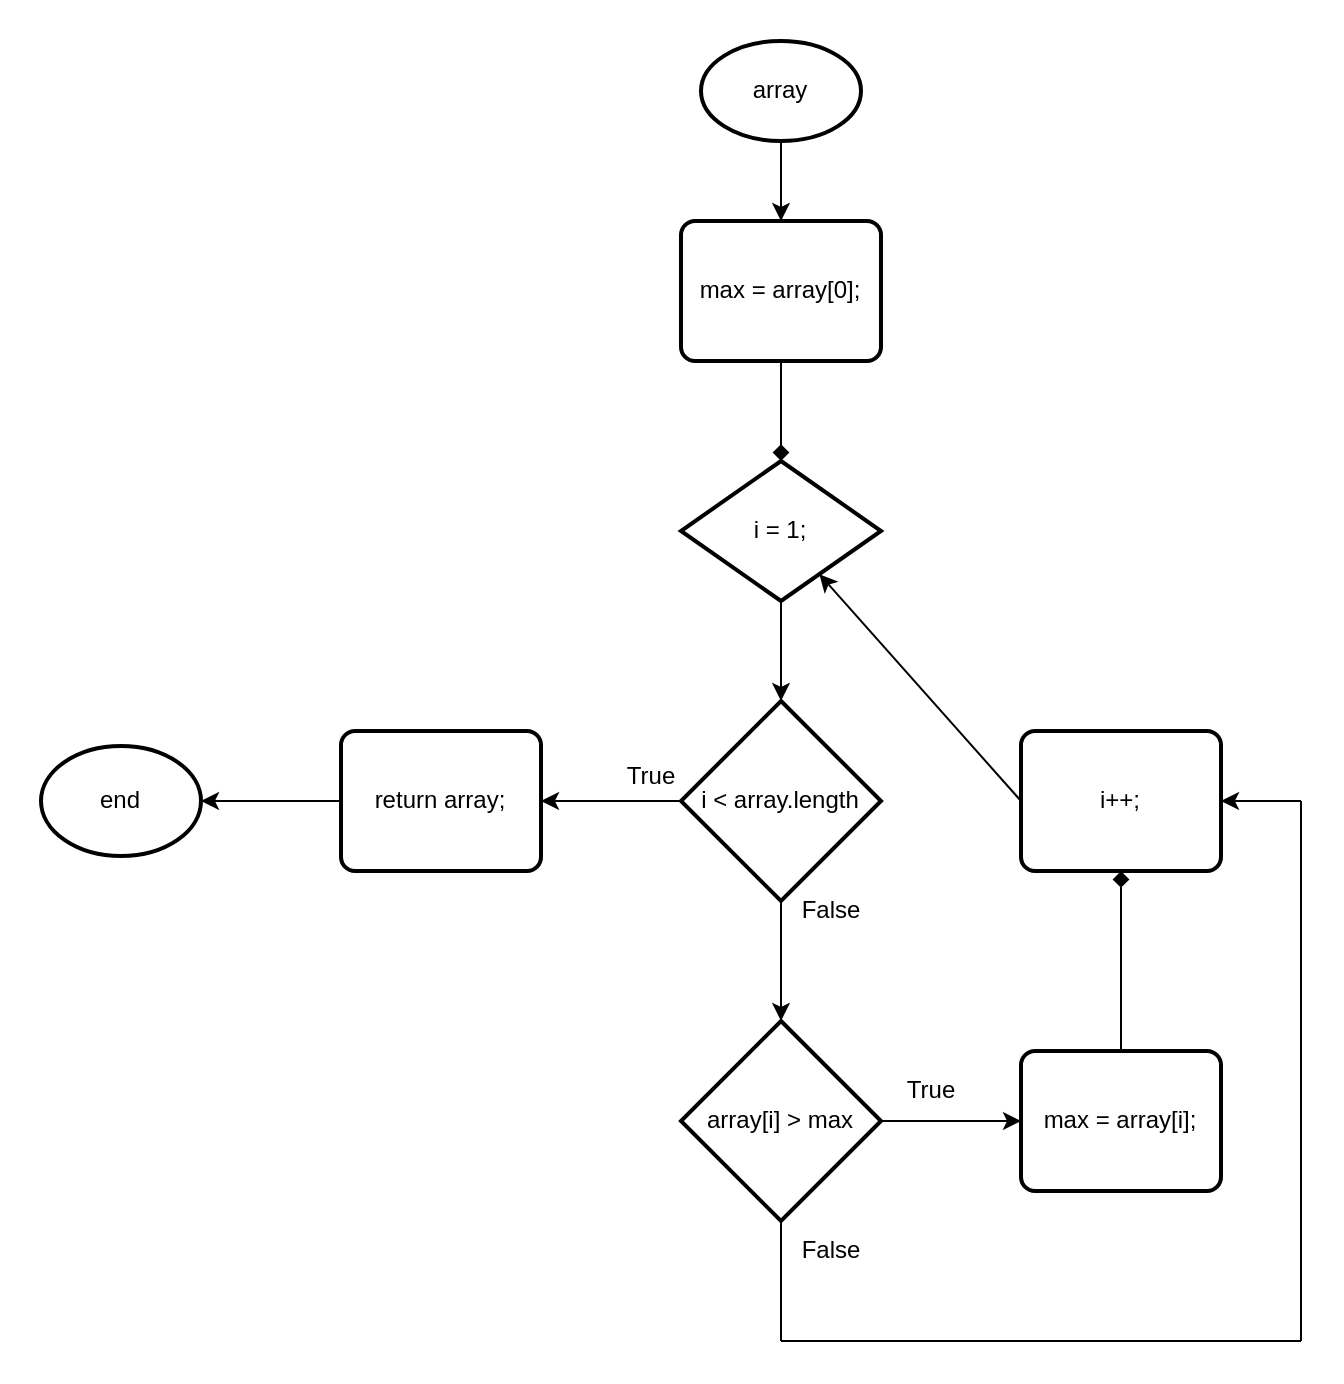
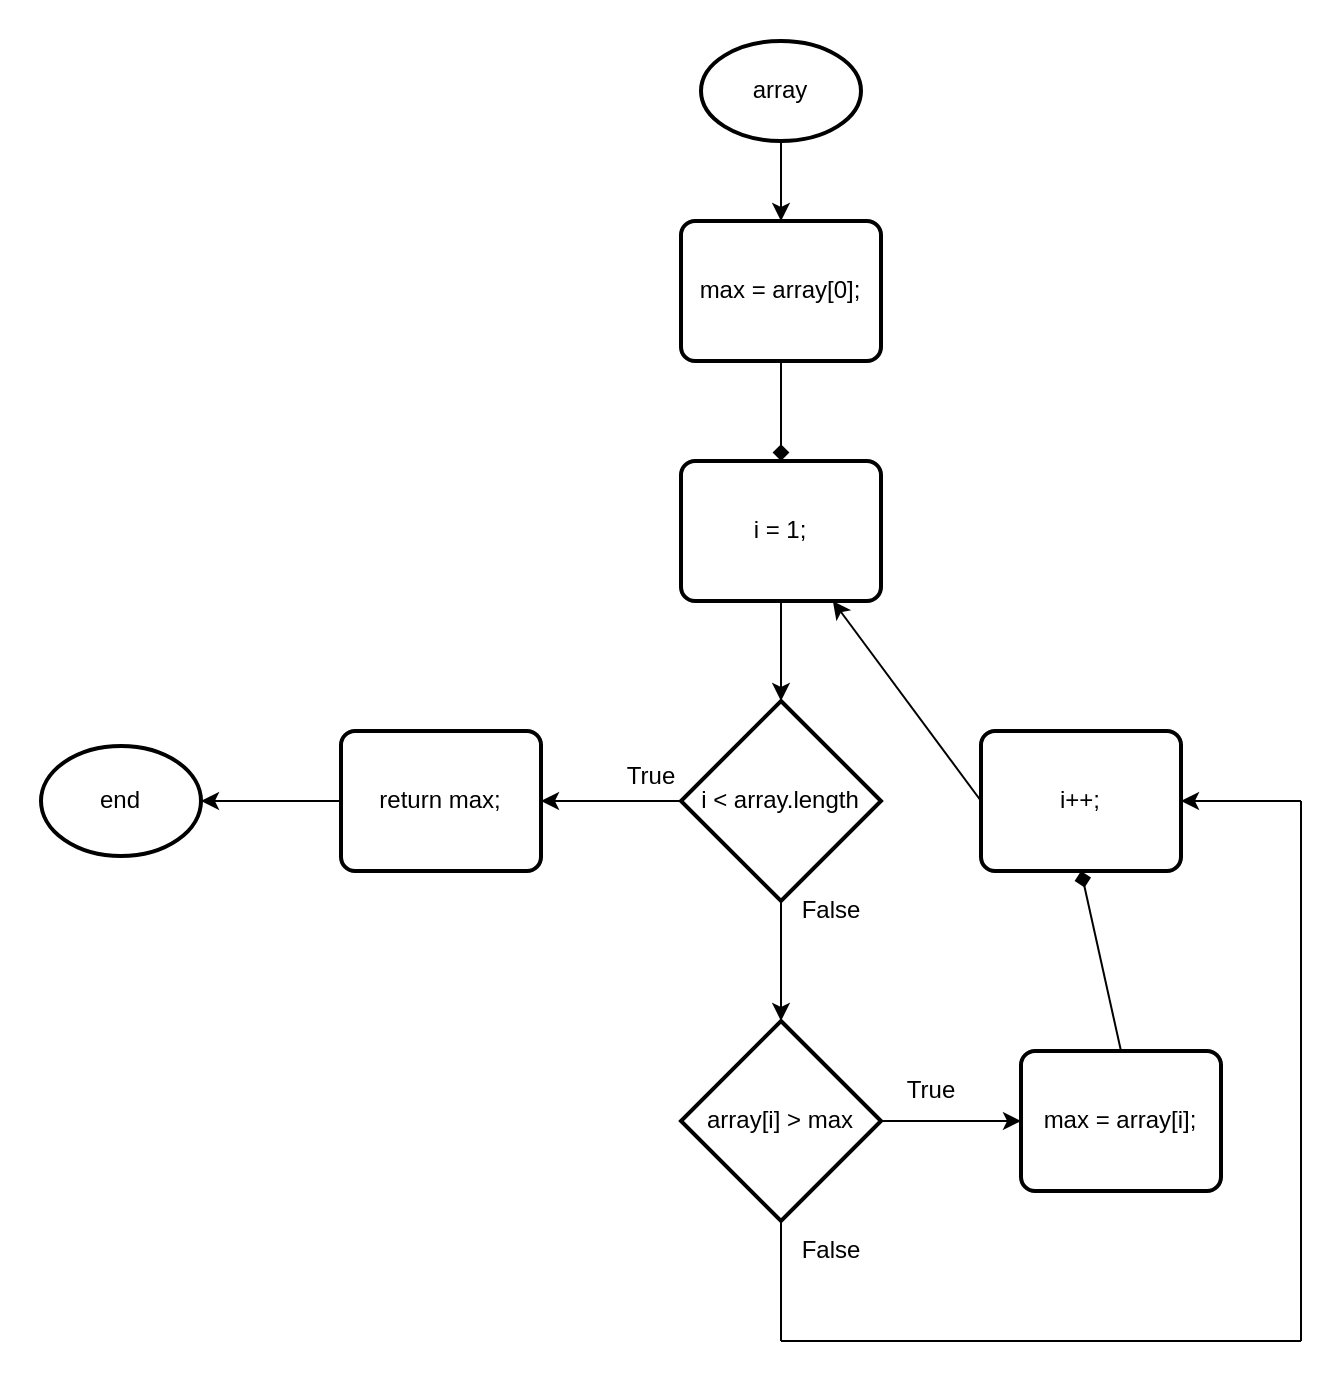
(781, 531) -> (781, 531)
(441, 801) -> (441, 801)
(1121, 801) -> (1081, 801)
